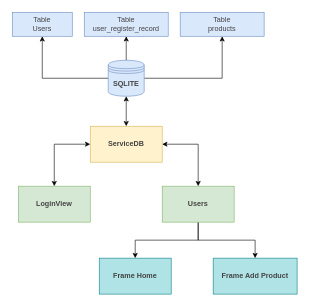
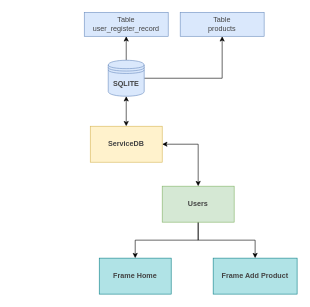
(42, 24) -> none
(42, 78) -> none
(54, 144) -> none
(54, 204) -> none
